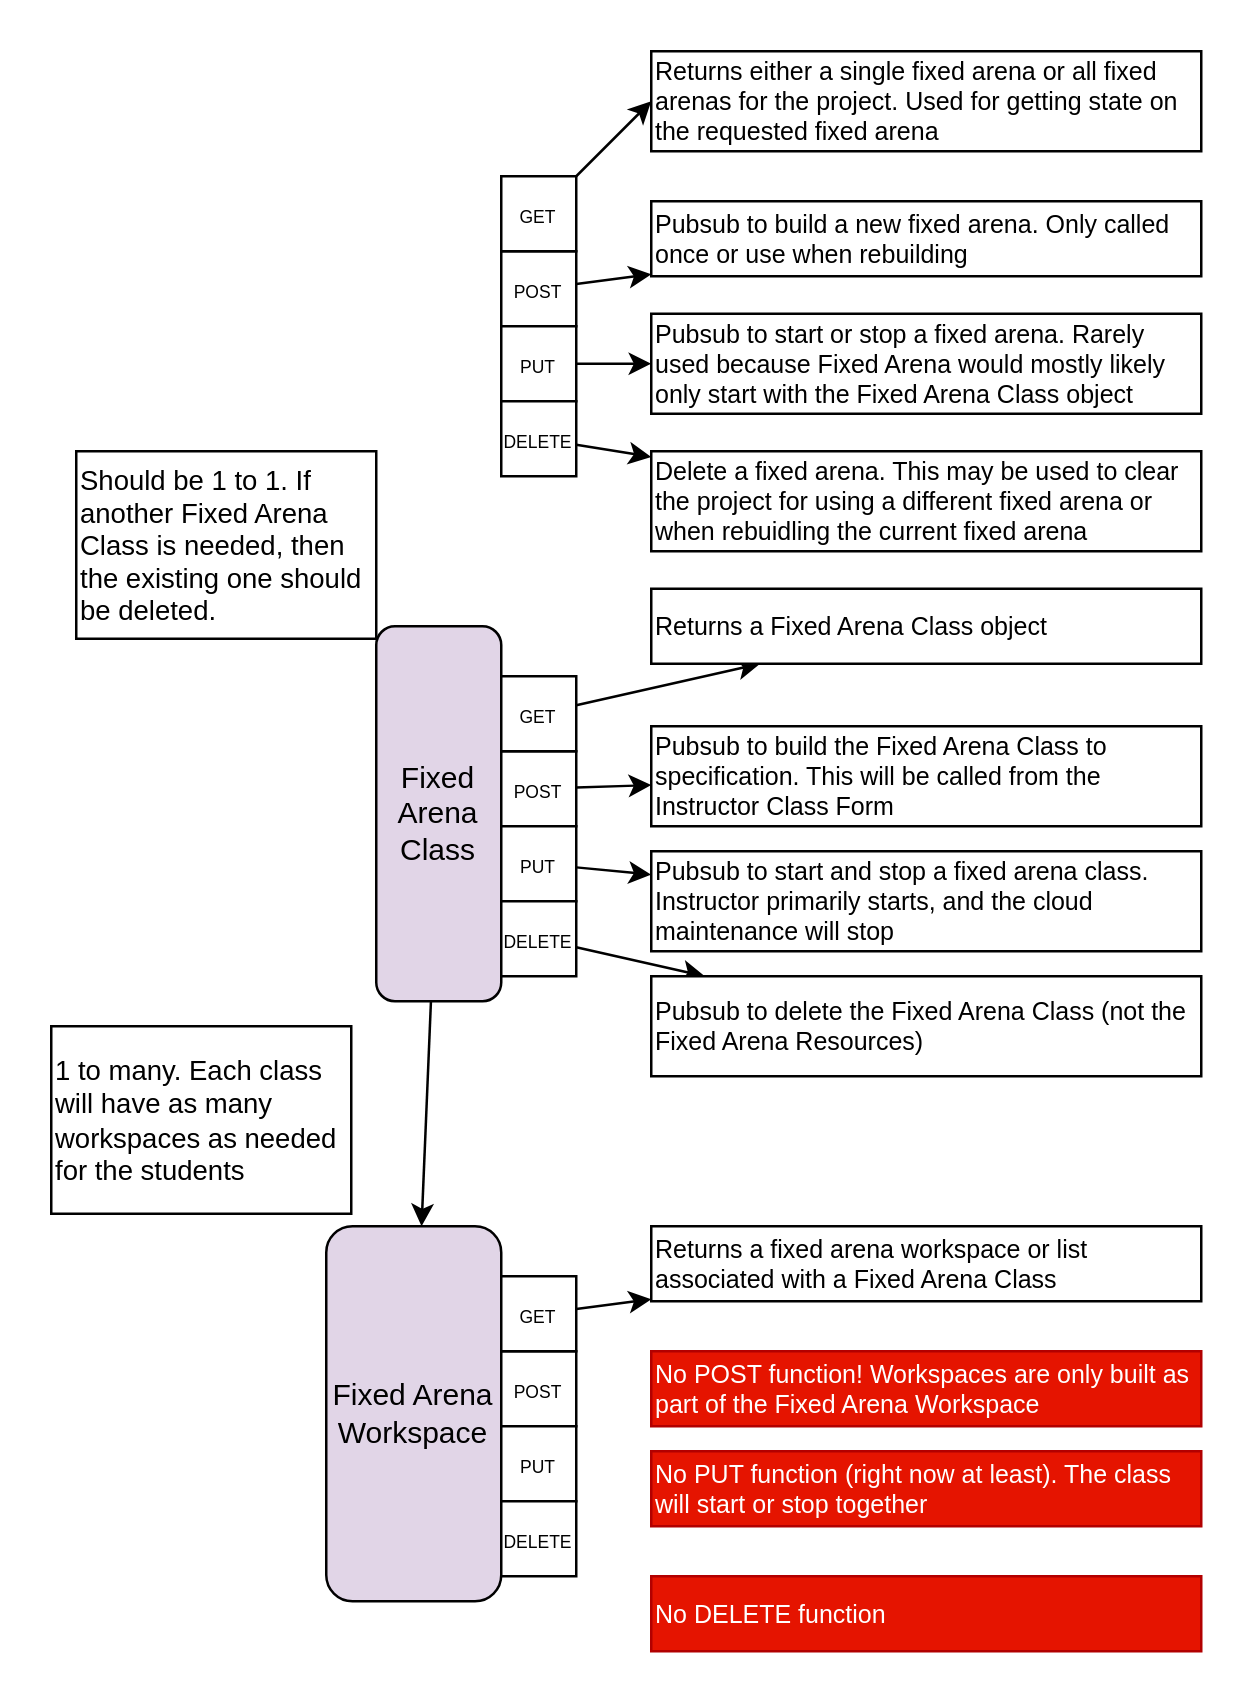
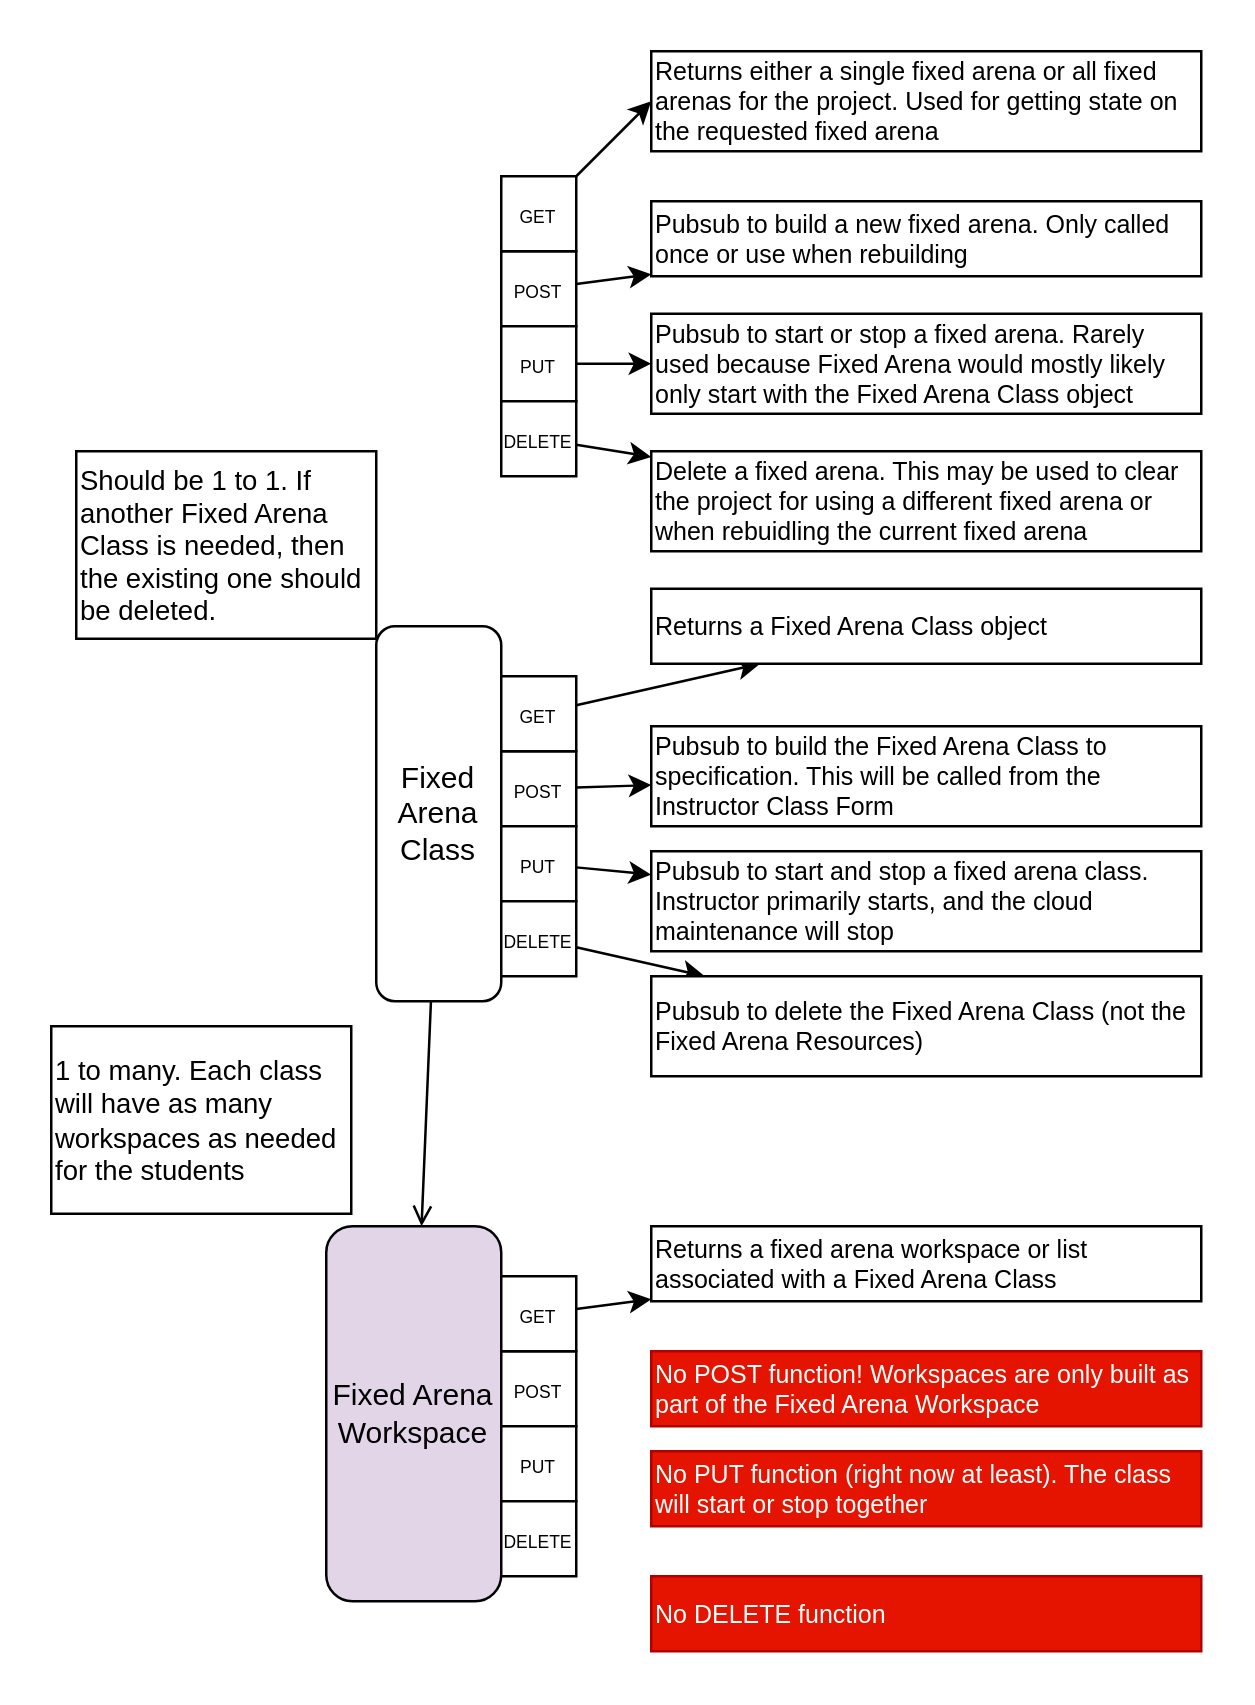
(439, 814) -> (439, 814)
(422, 1208) -> (422, 1212)
